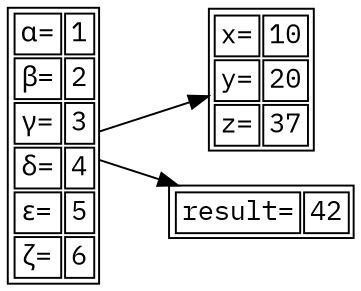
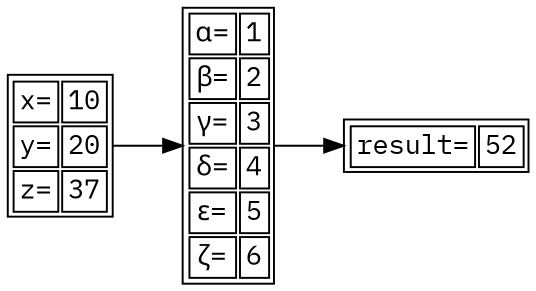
(144, 117) -> (138, 146)
(326, 212) -> (501, 146)
